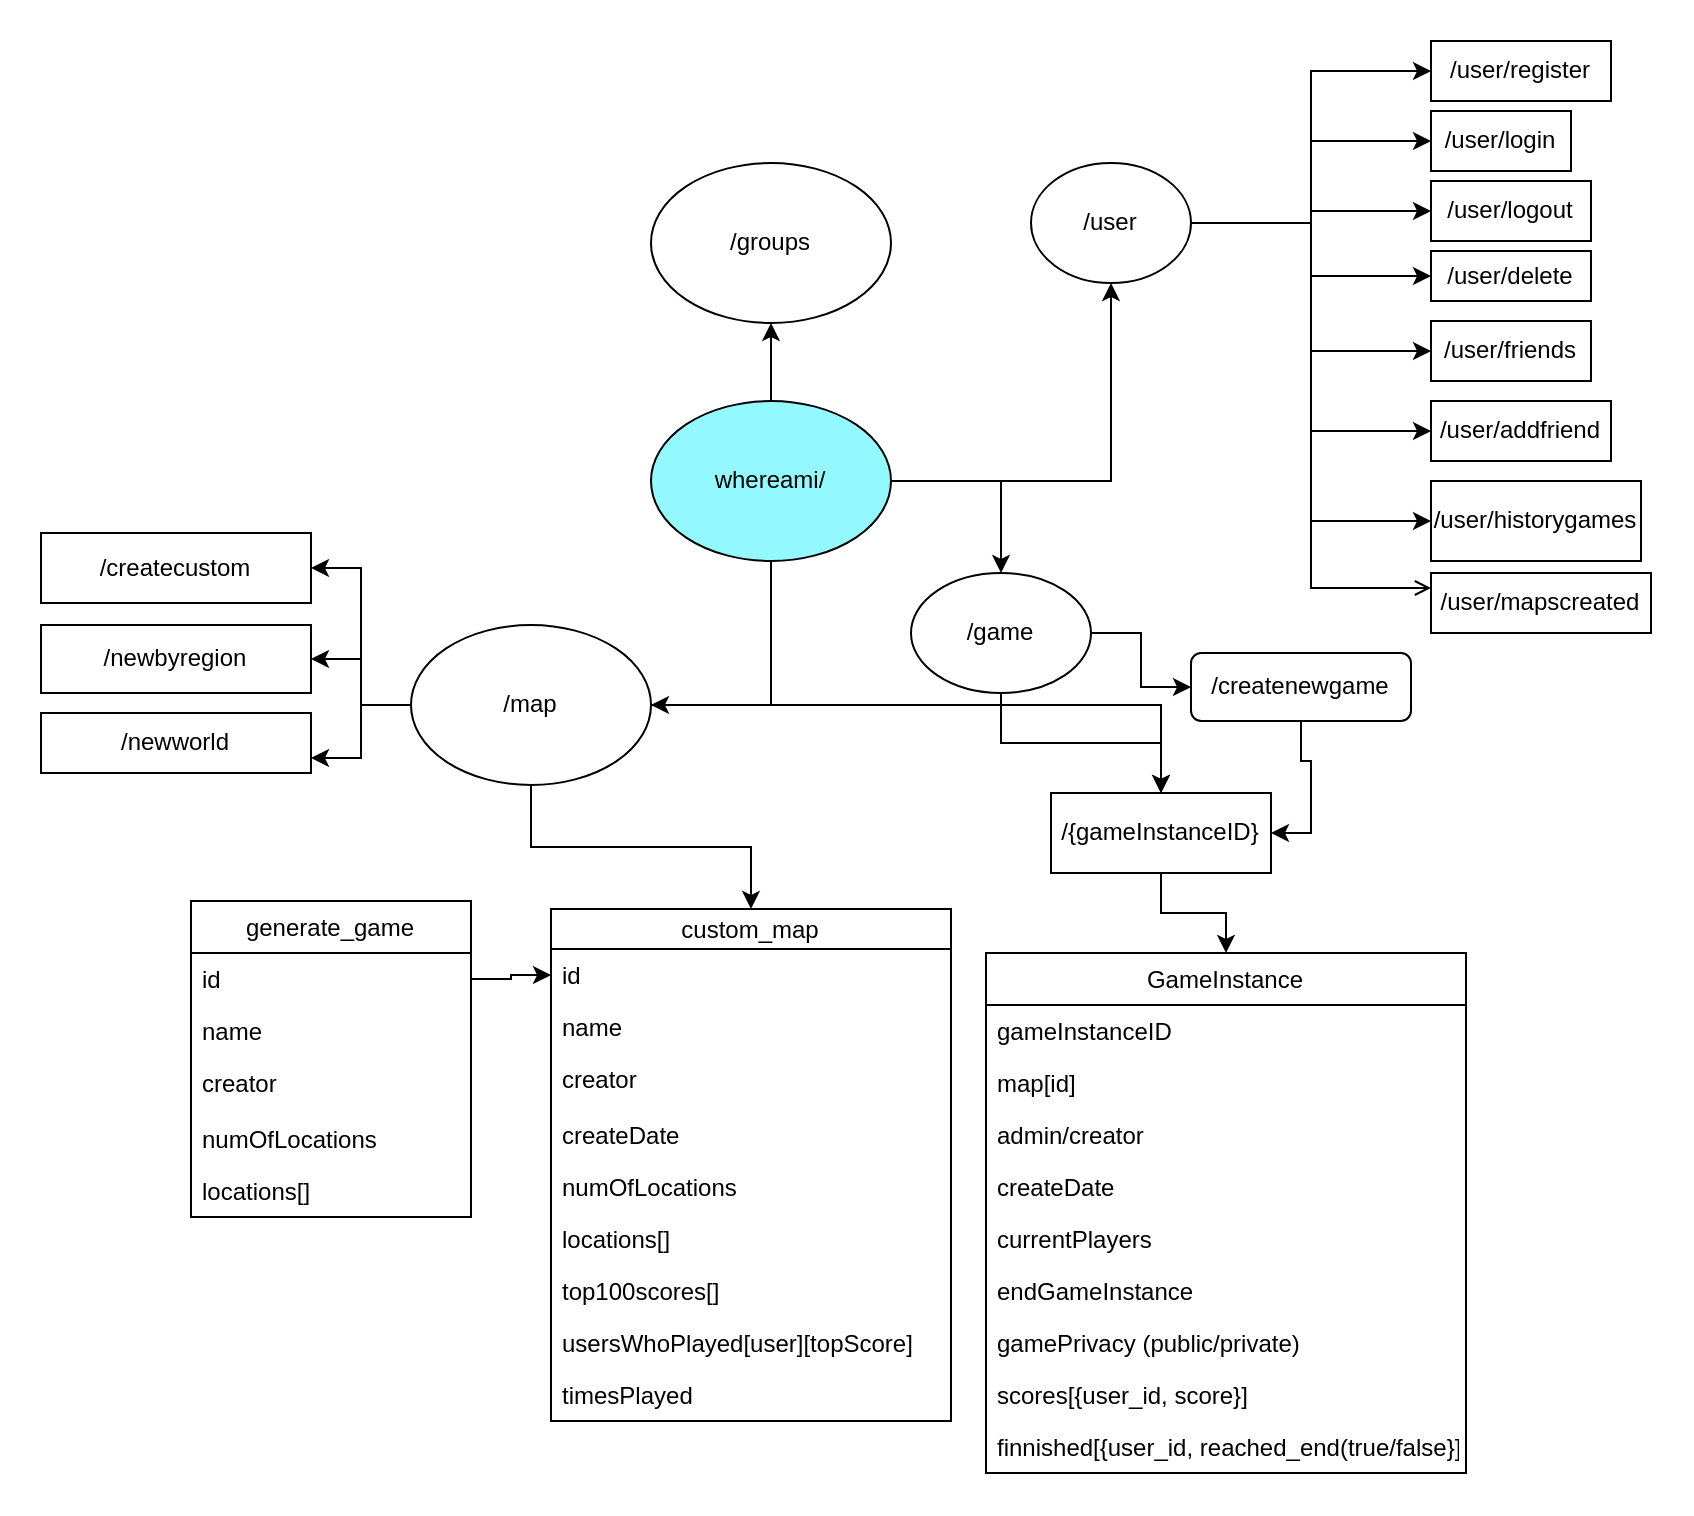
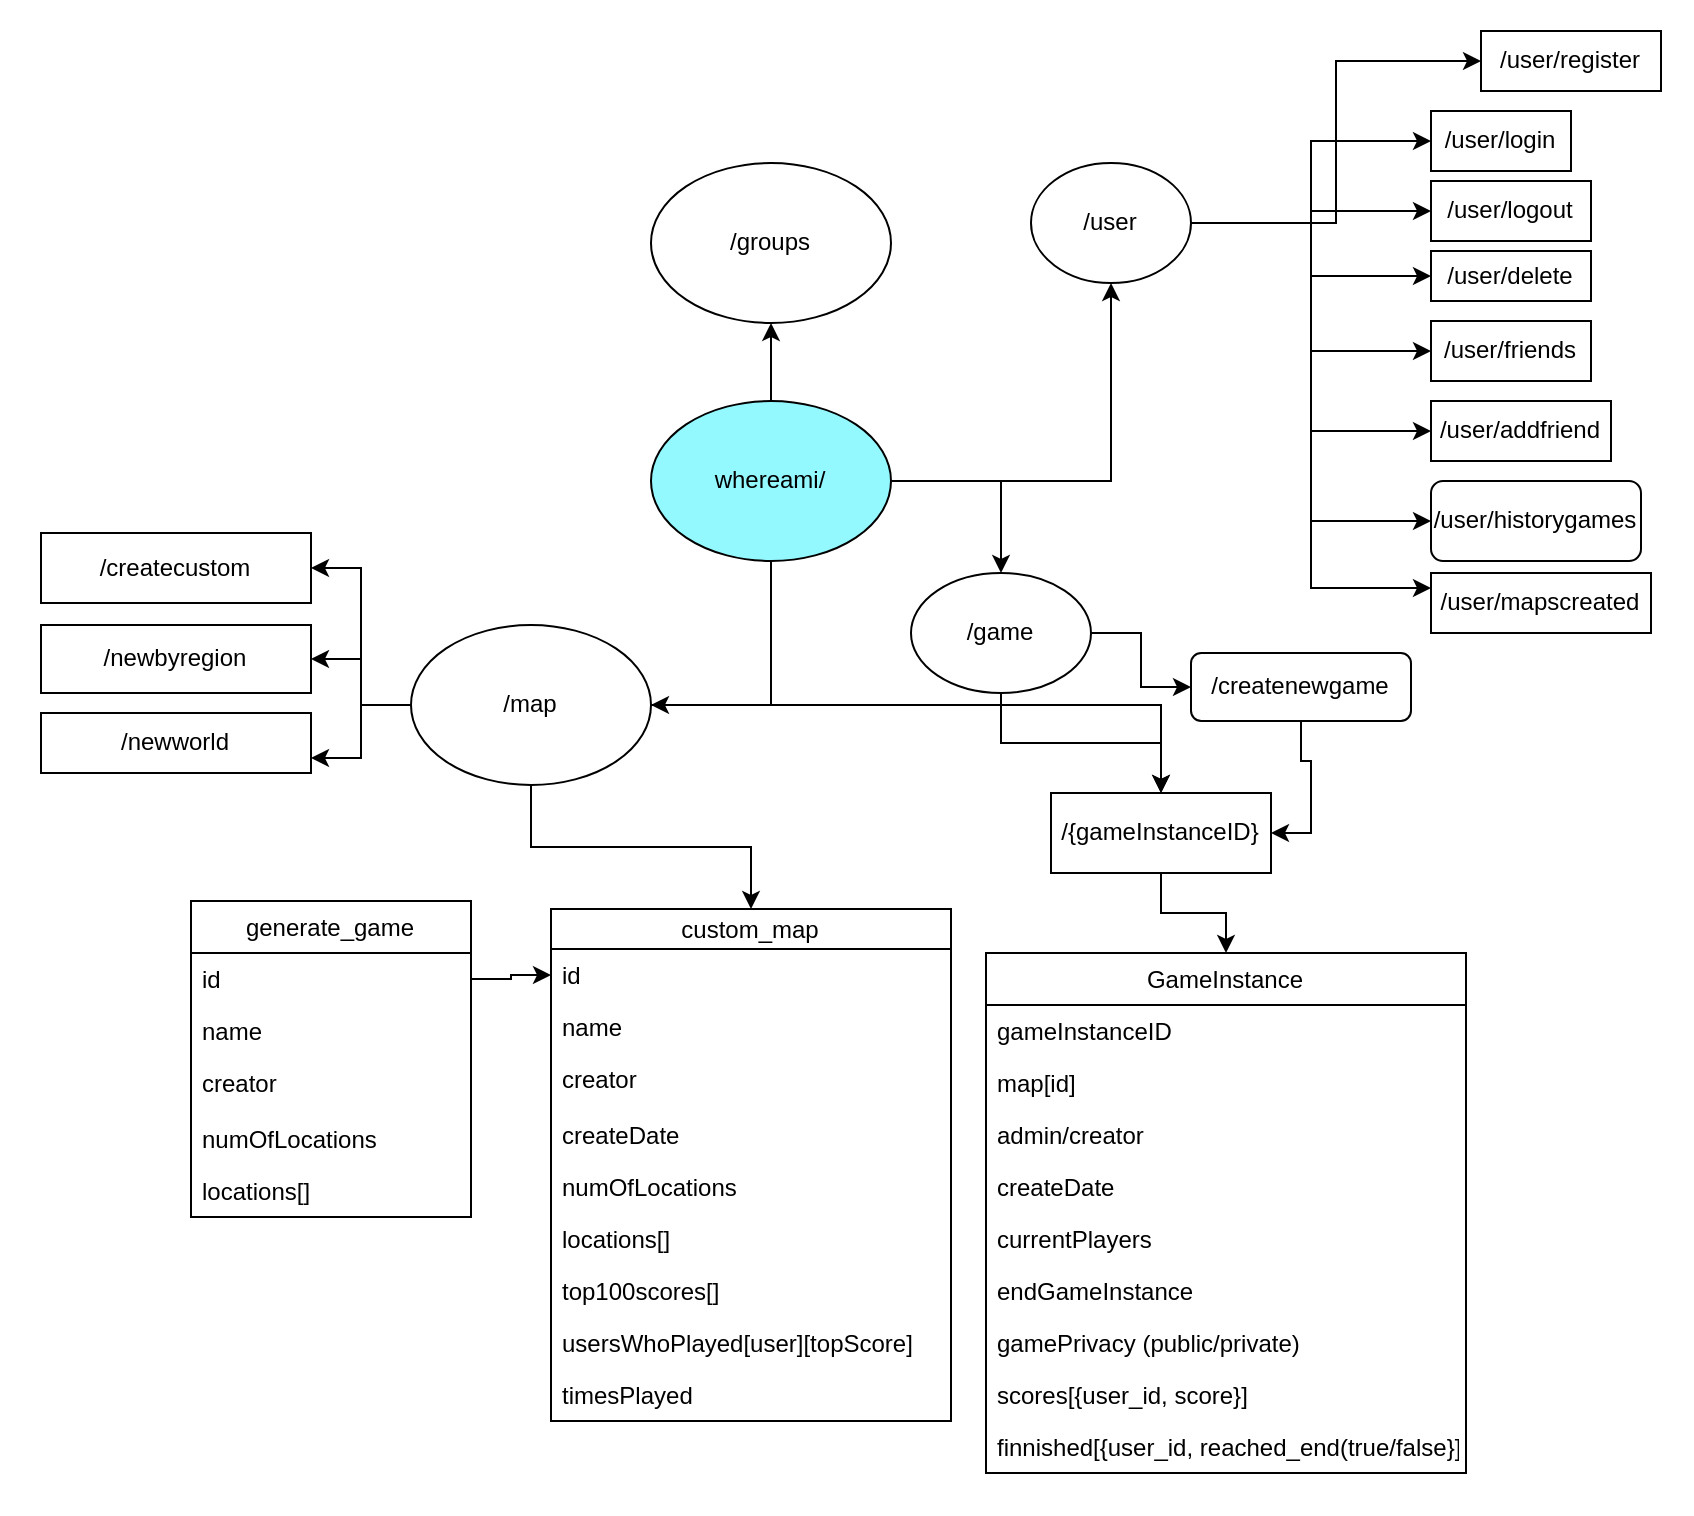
(1521, 71) -> (1571, 61)
(1536, 521) -> (1536, 521)
(1418, 588) -> (1416, 588)
